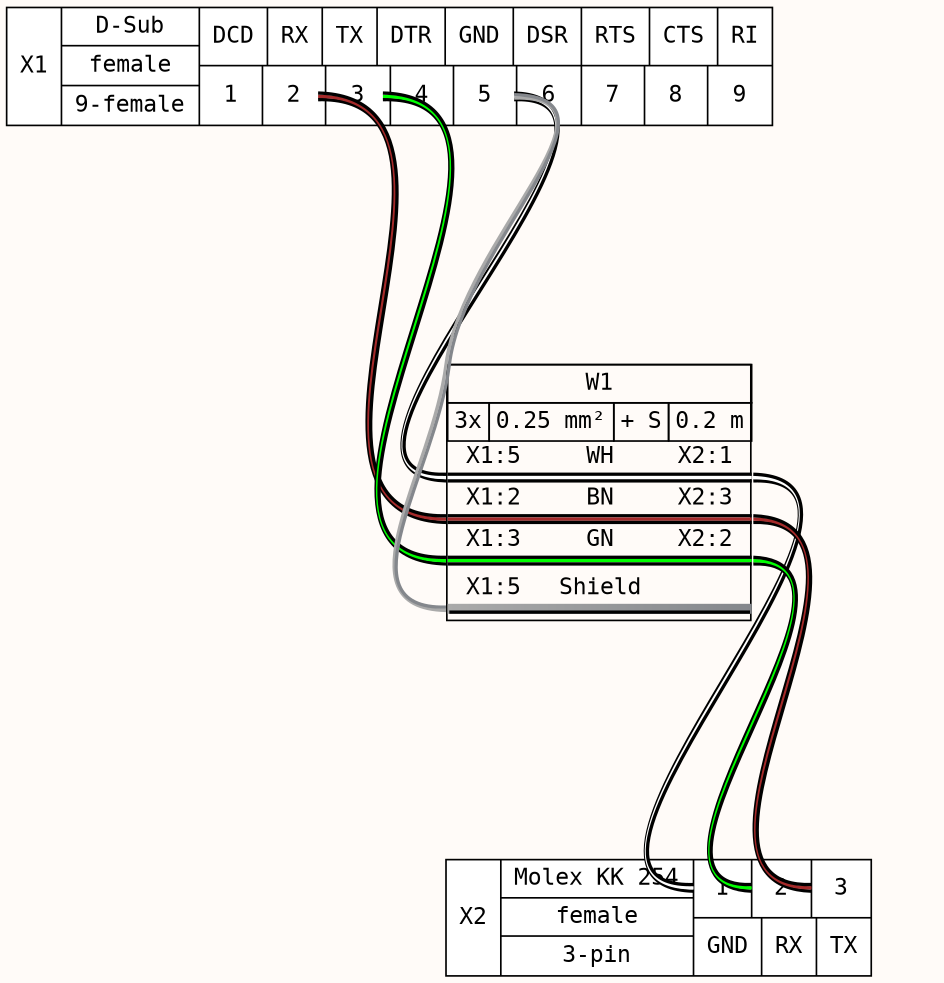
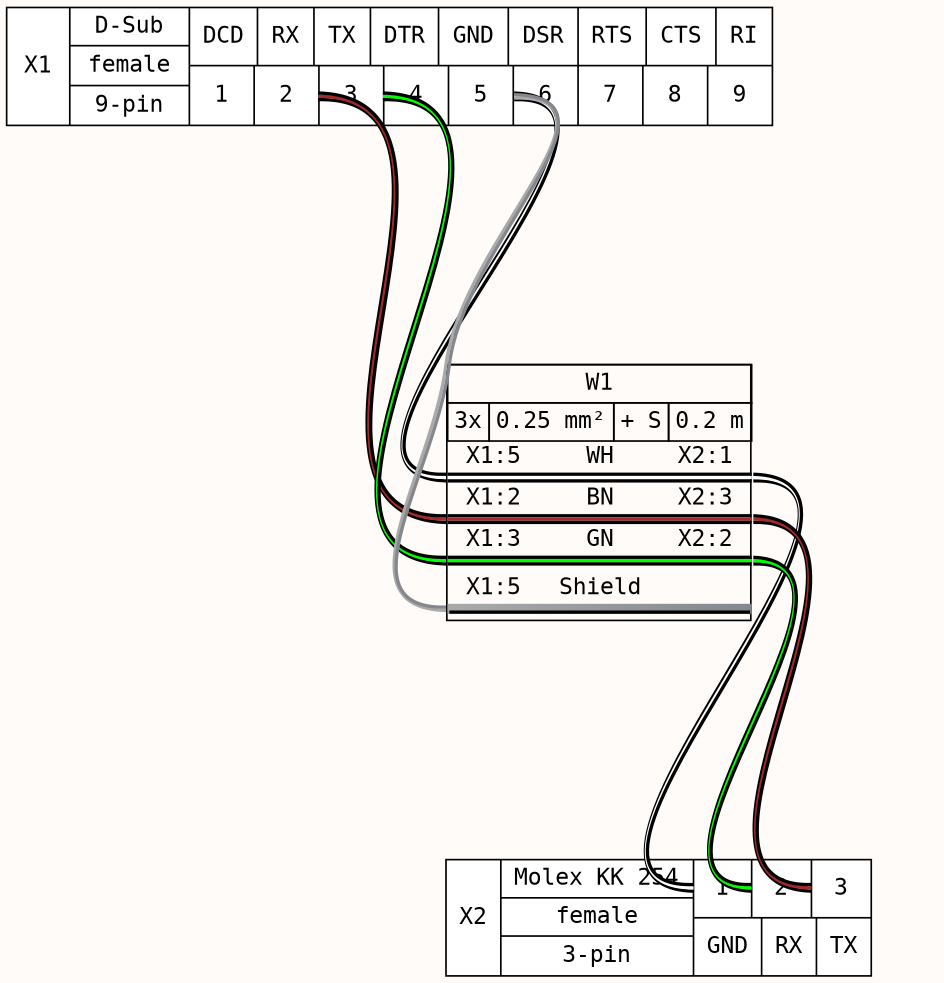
(130, 105) -> (130, 105)
